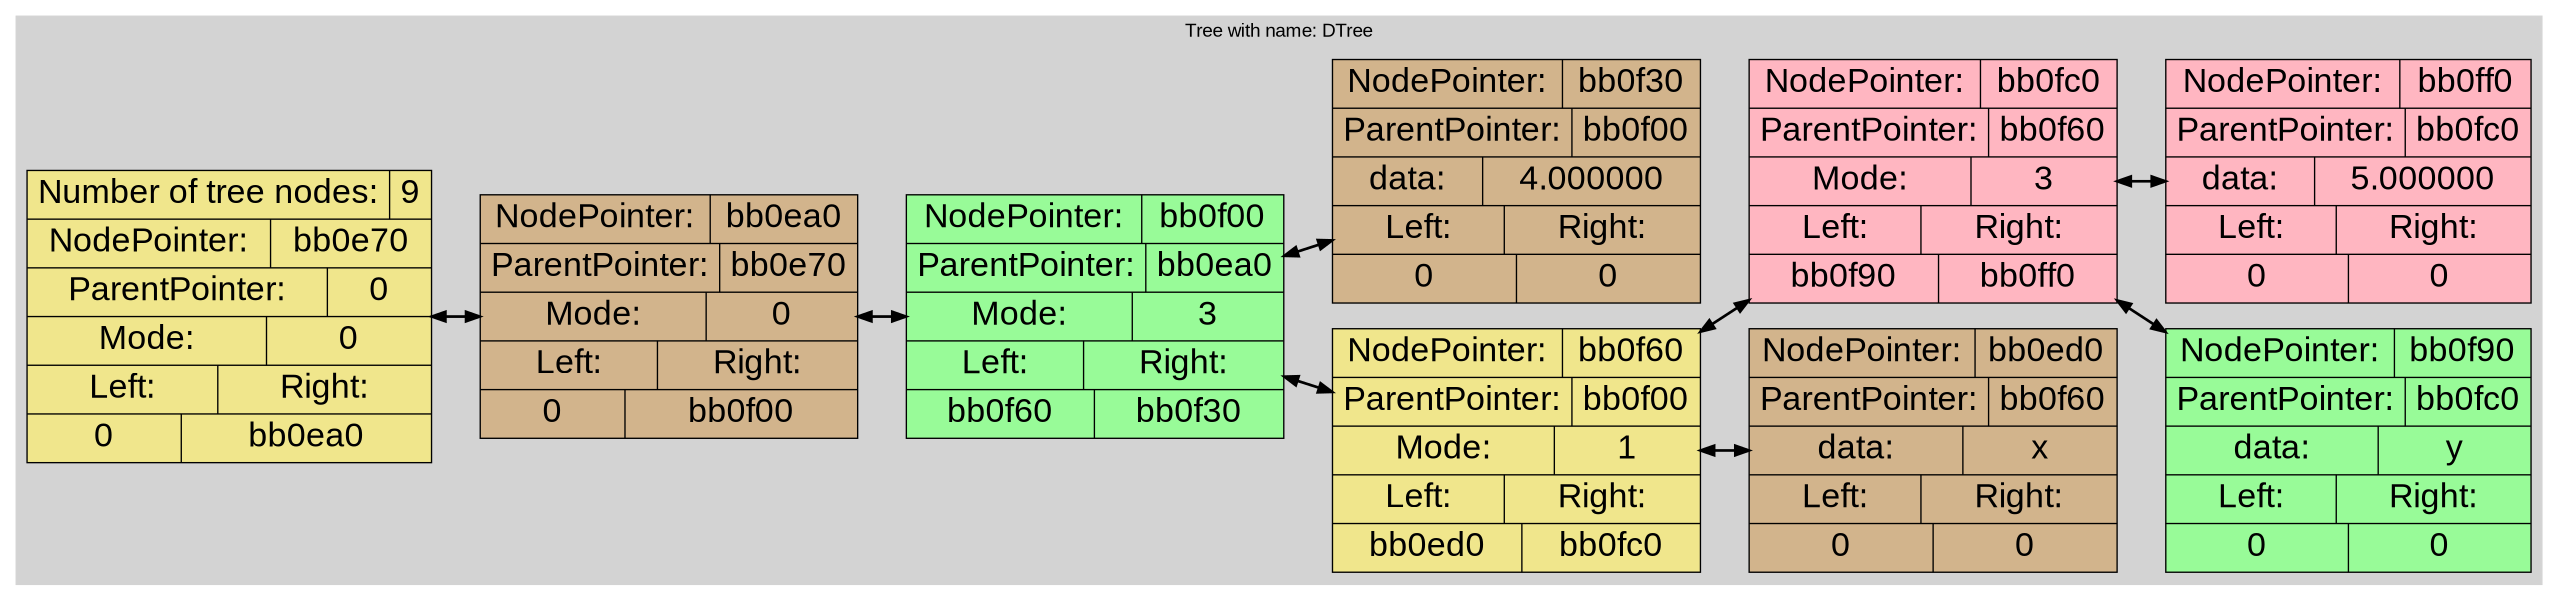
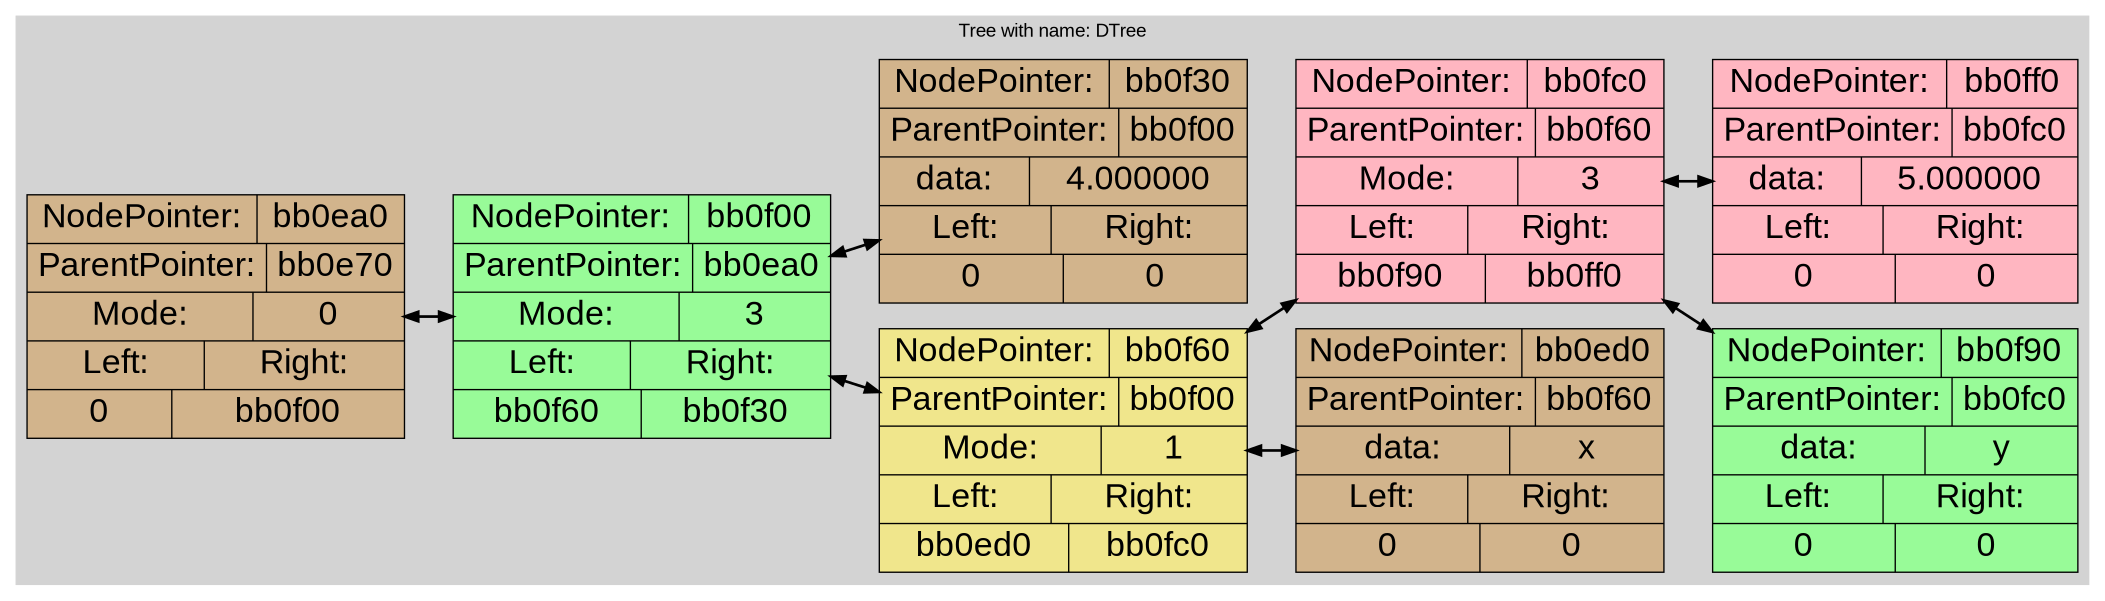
(229, 317) -> none
